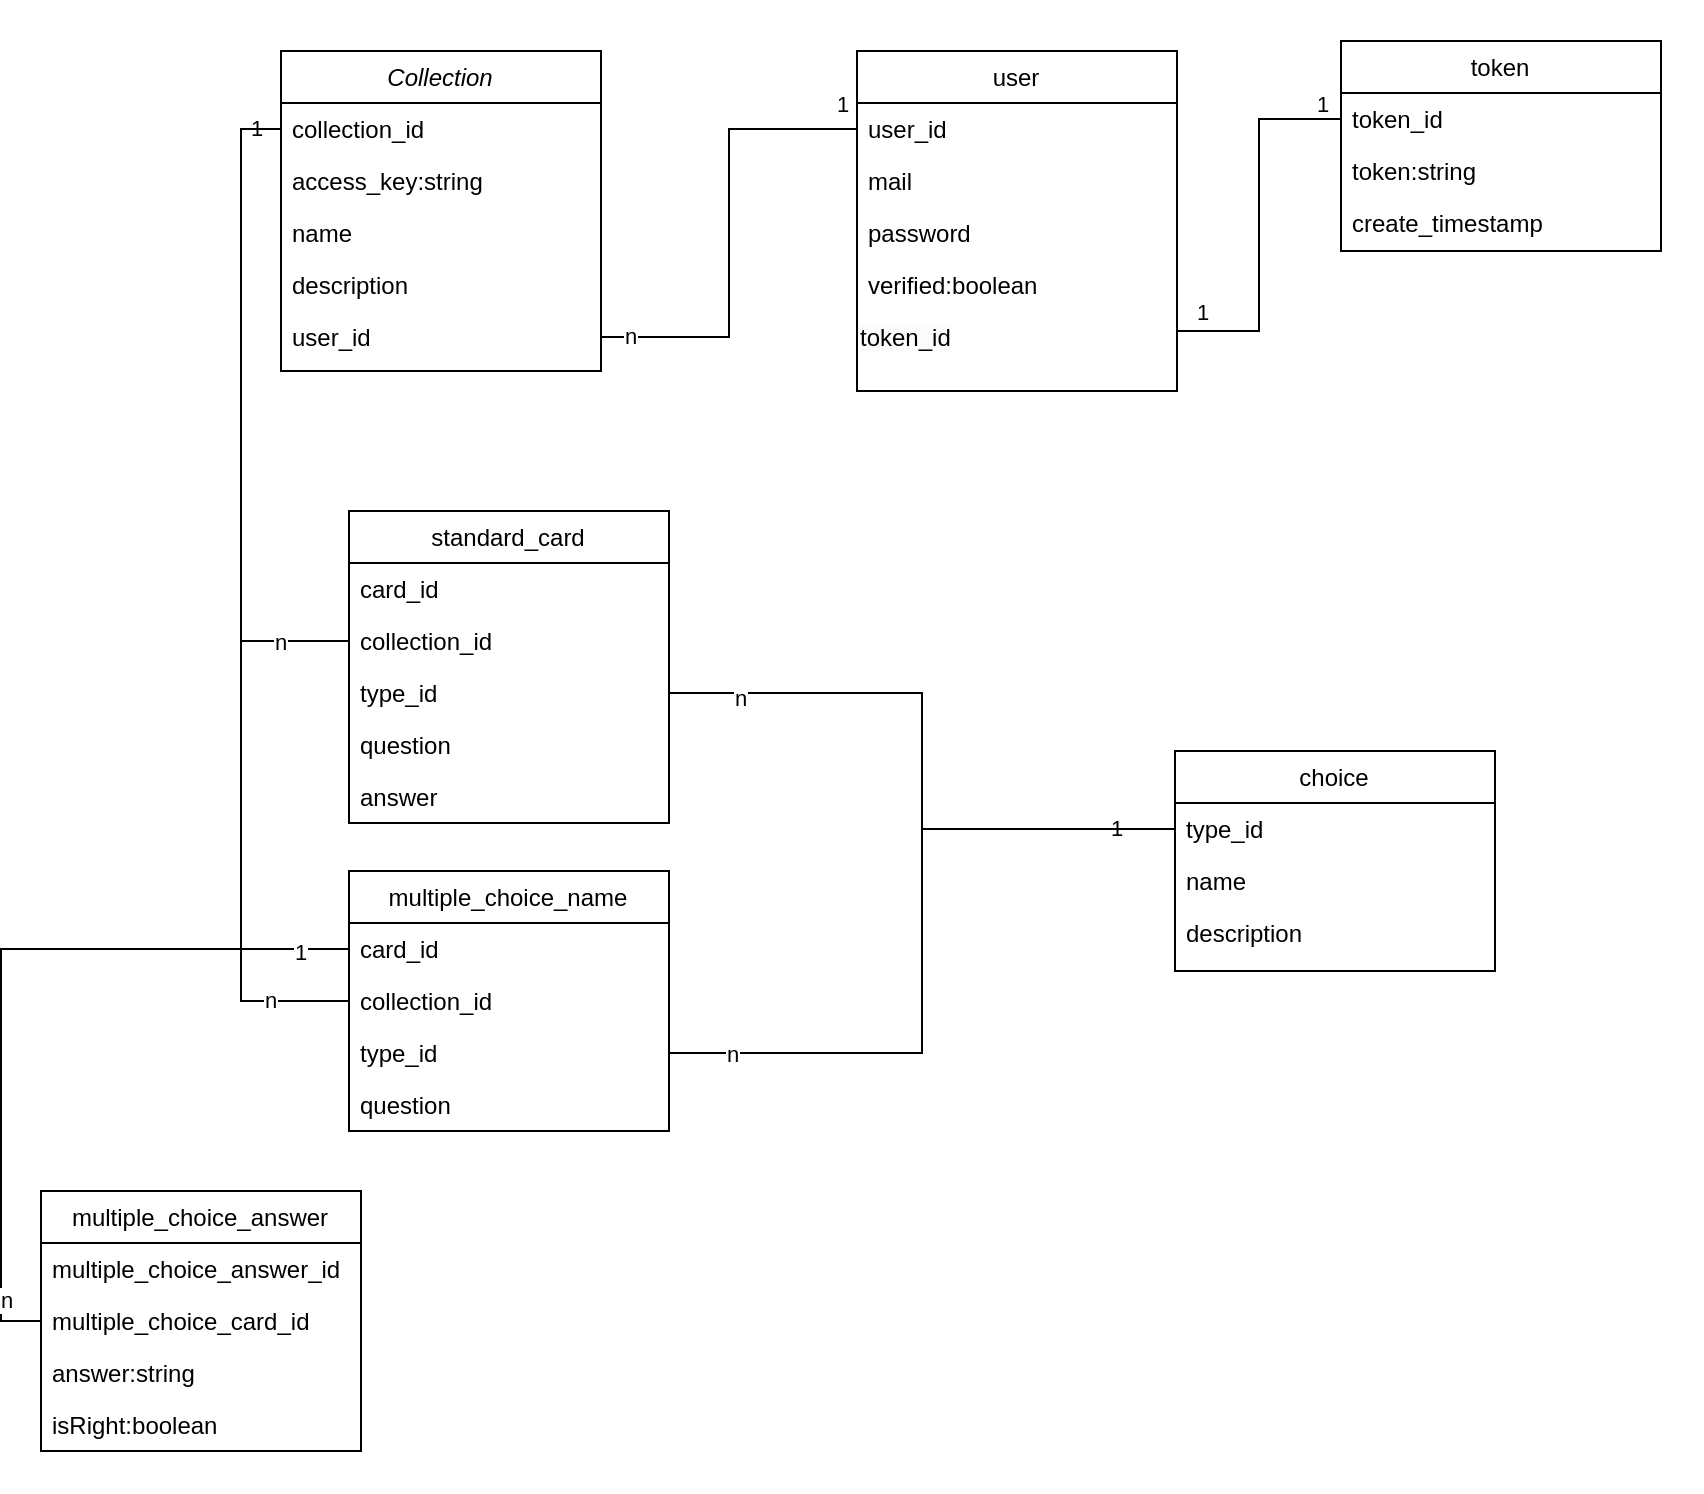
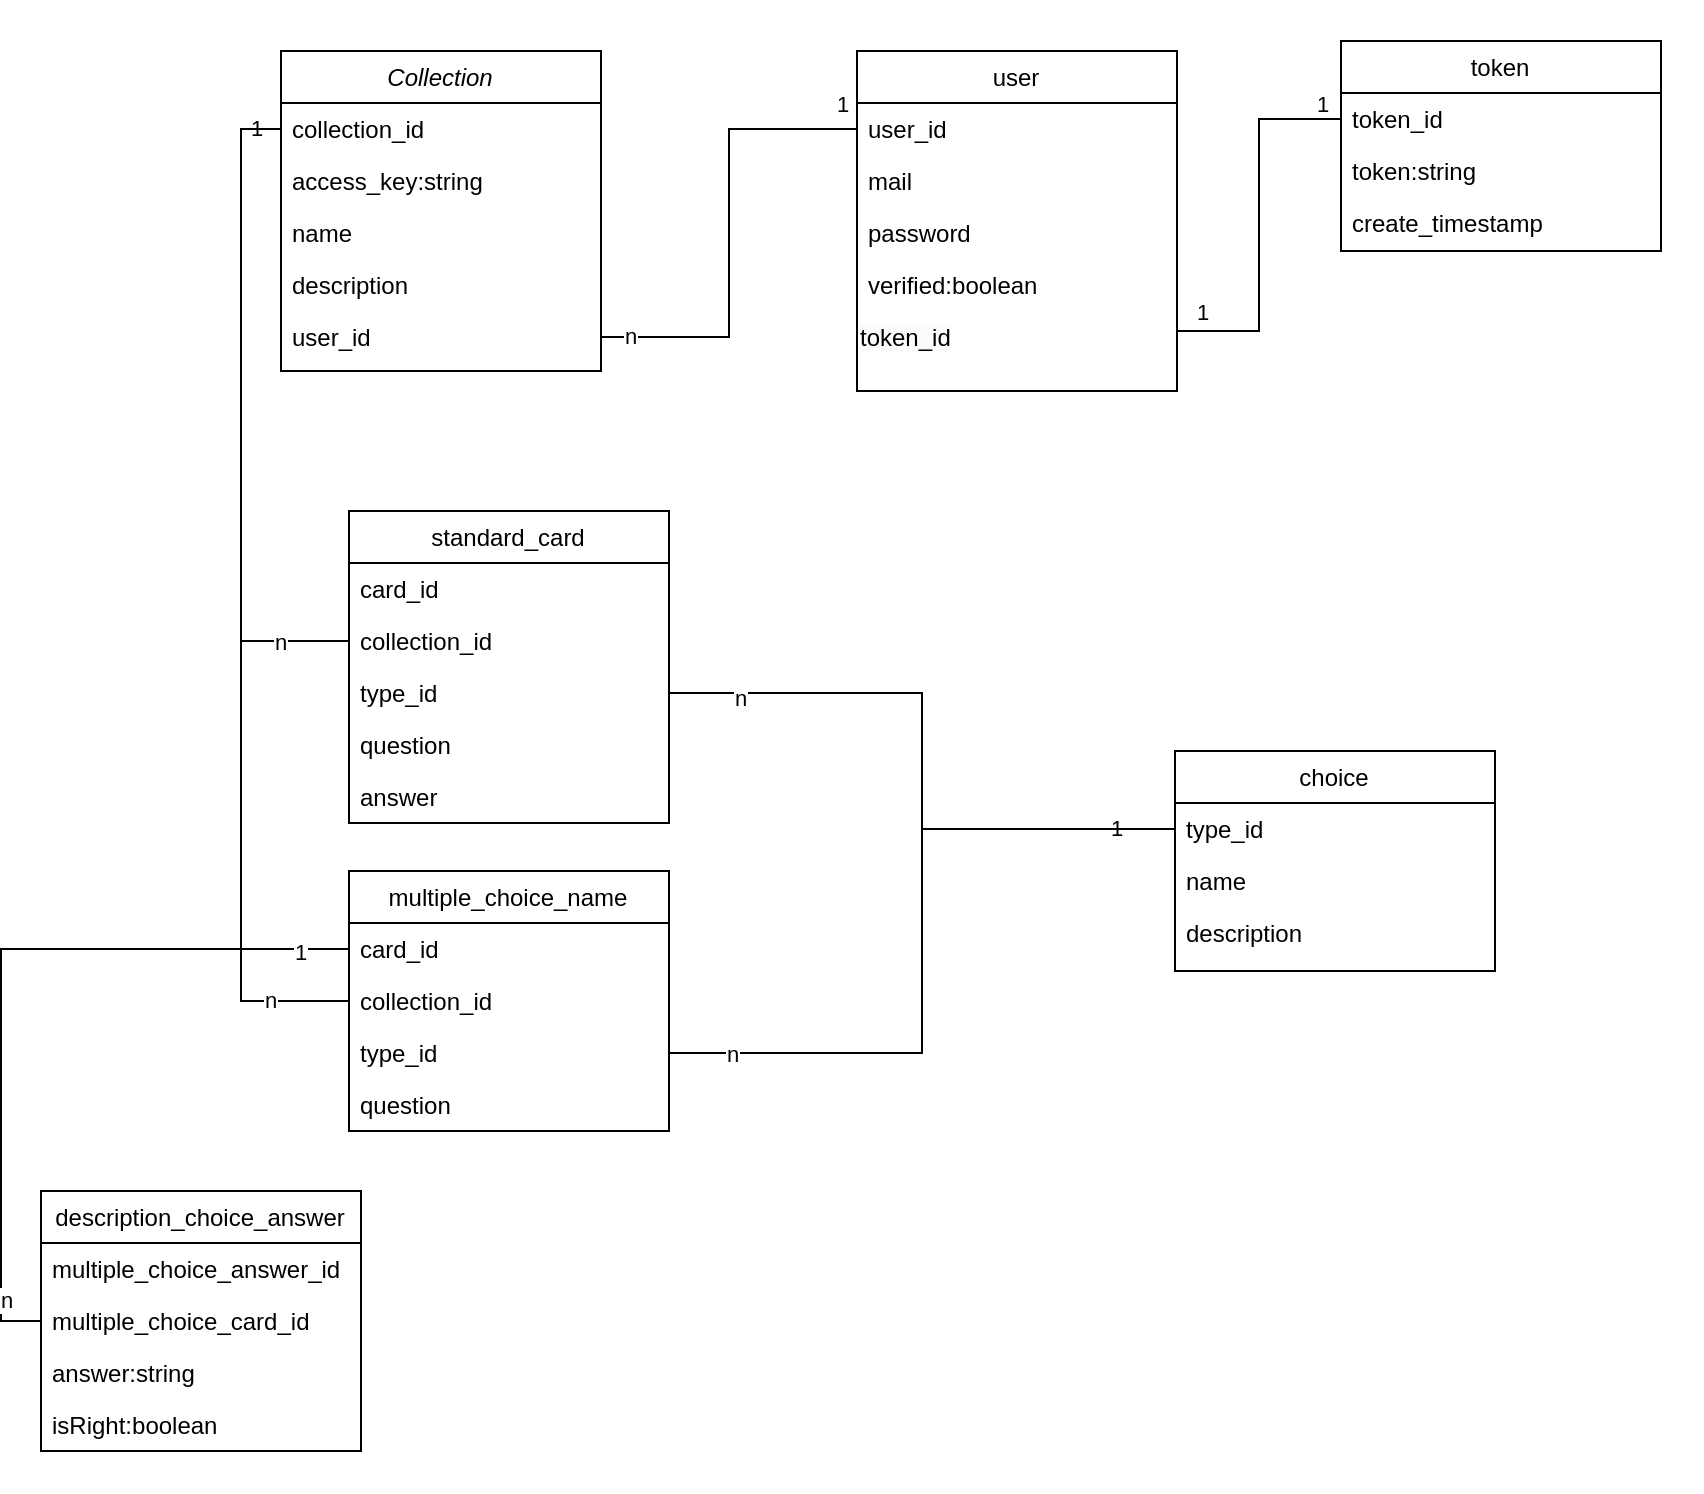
(200, 1218) -> (200, 1218)
